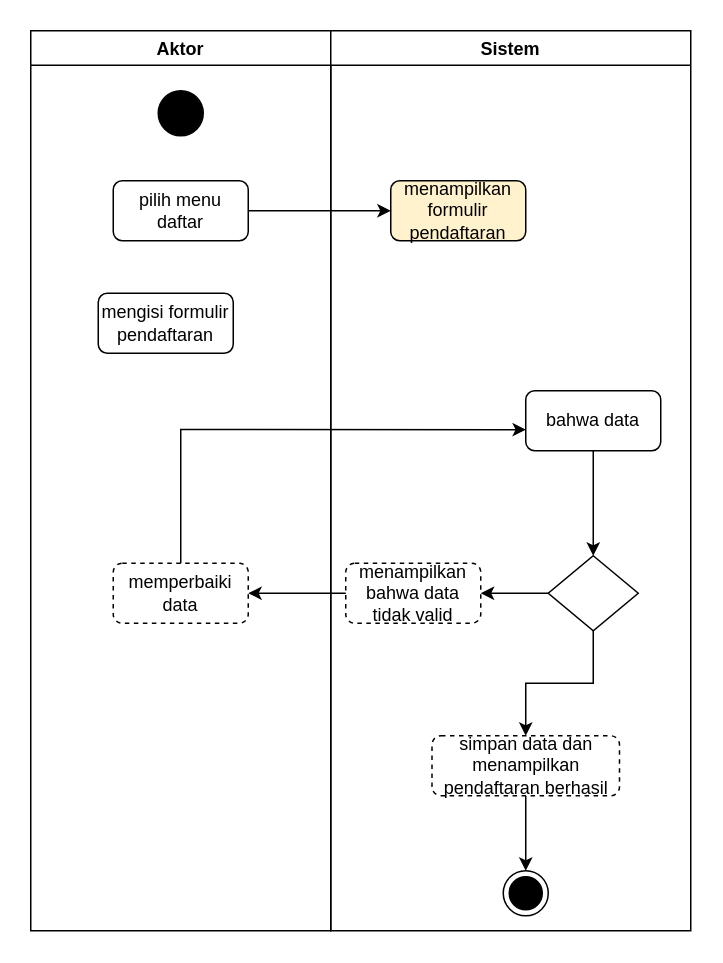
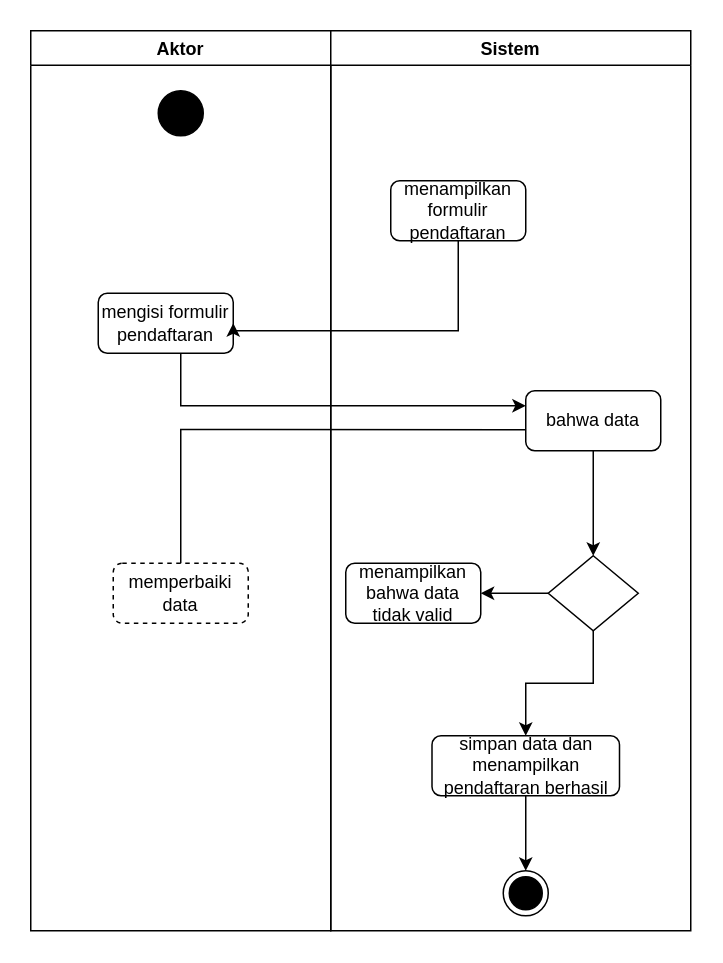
(181, 211) -> none
(315, 211) -> none
(458, 211) -> (458, 211)
none -> (390, 331)
none -> (322, 406)
(514, 430) -> (518, 430)
(302, 593) -> none
(413, 593) -> (413, 593)
(526, 766) -> (526, 766)
